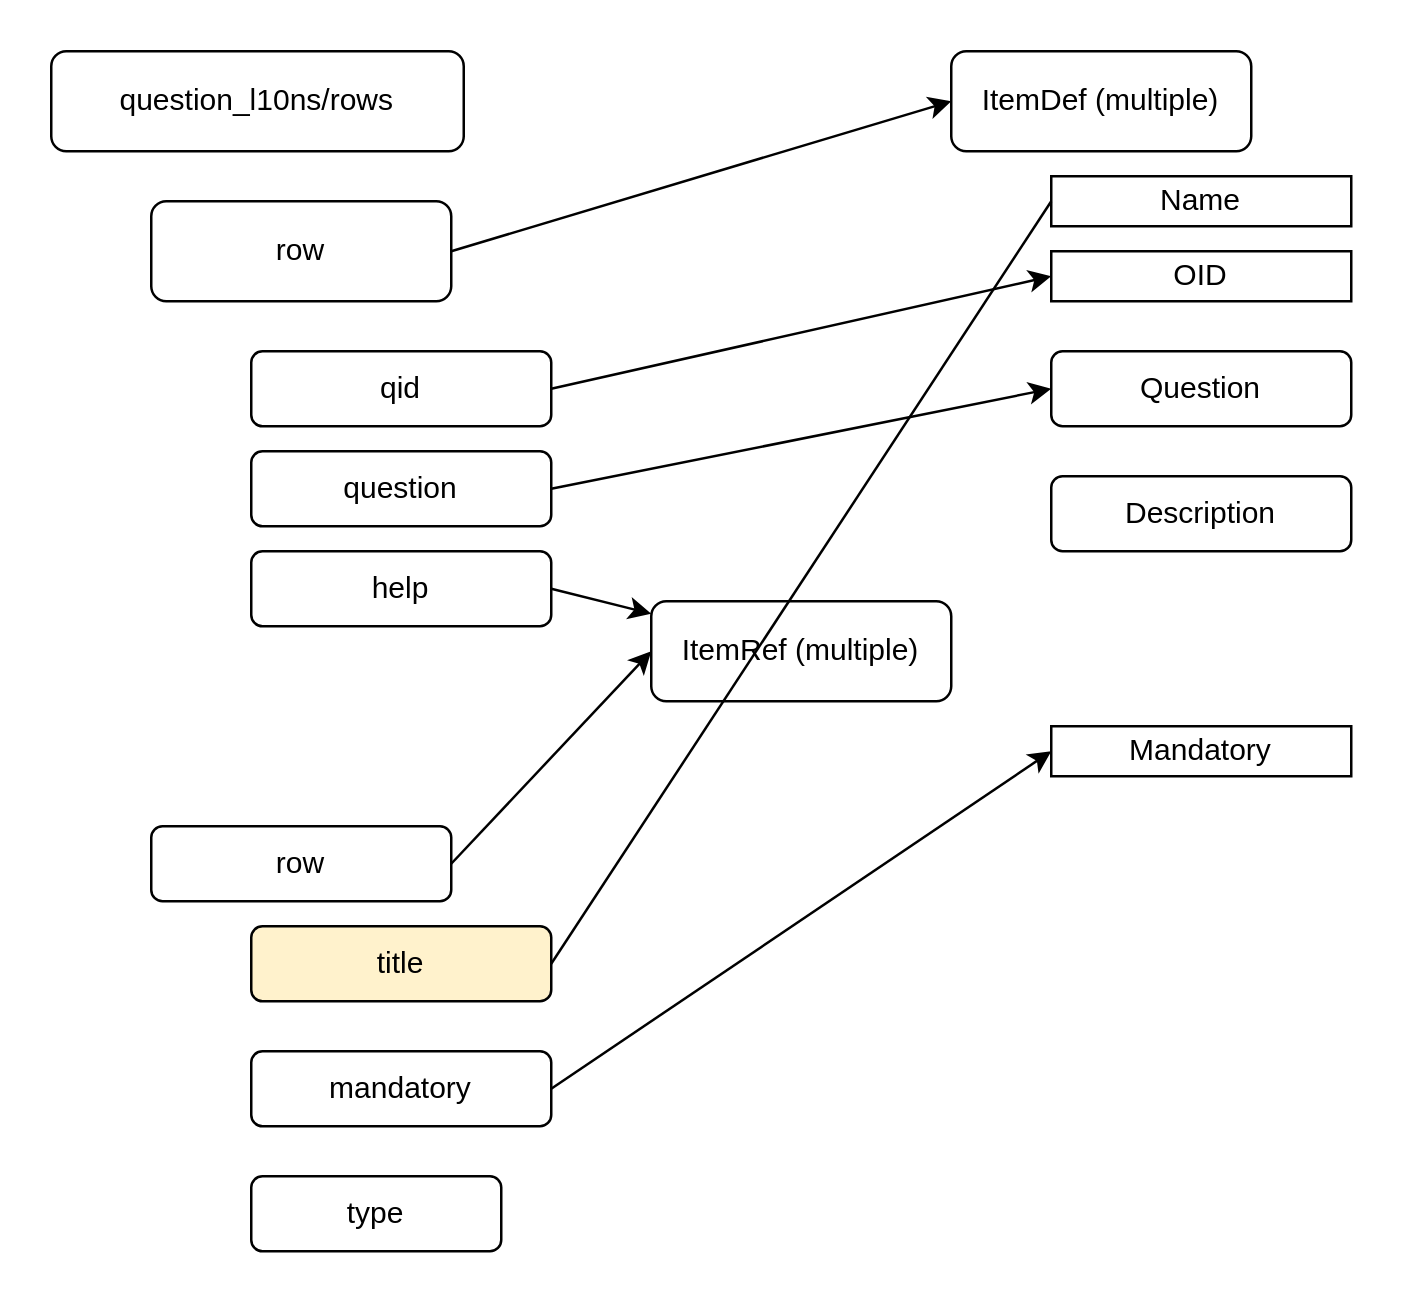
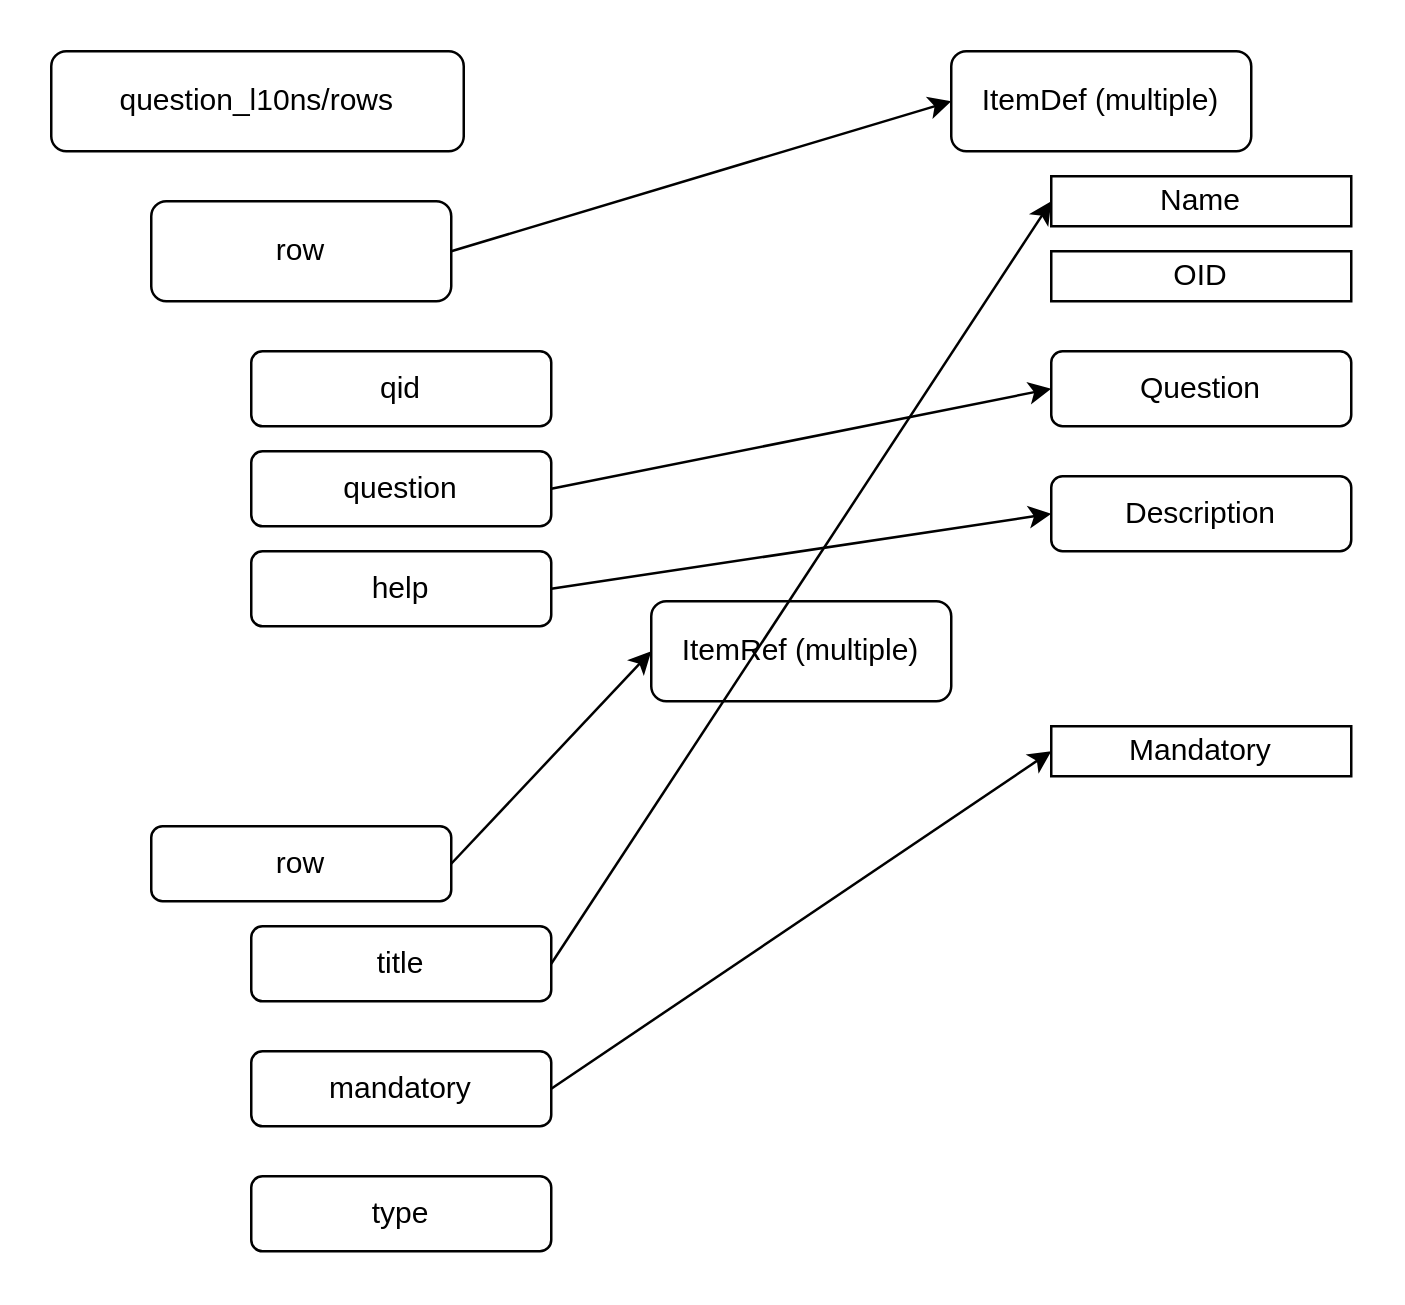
(1045, 210) -> (1041, 216)
(768, 340) -> none
(593, 599) -> (684, 569)
(401, 964) -> (401, 964)
(376, 1214) -> (401, 1214)
